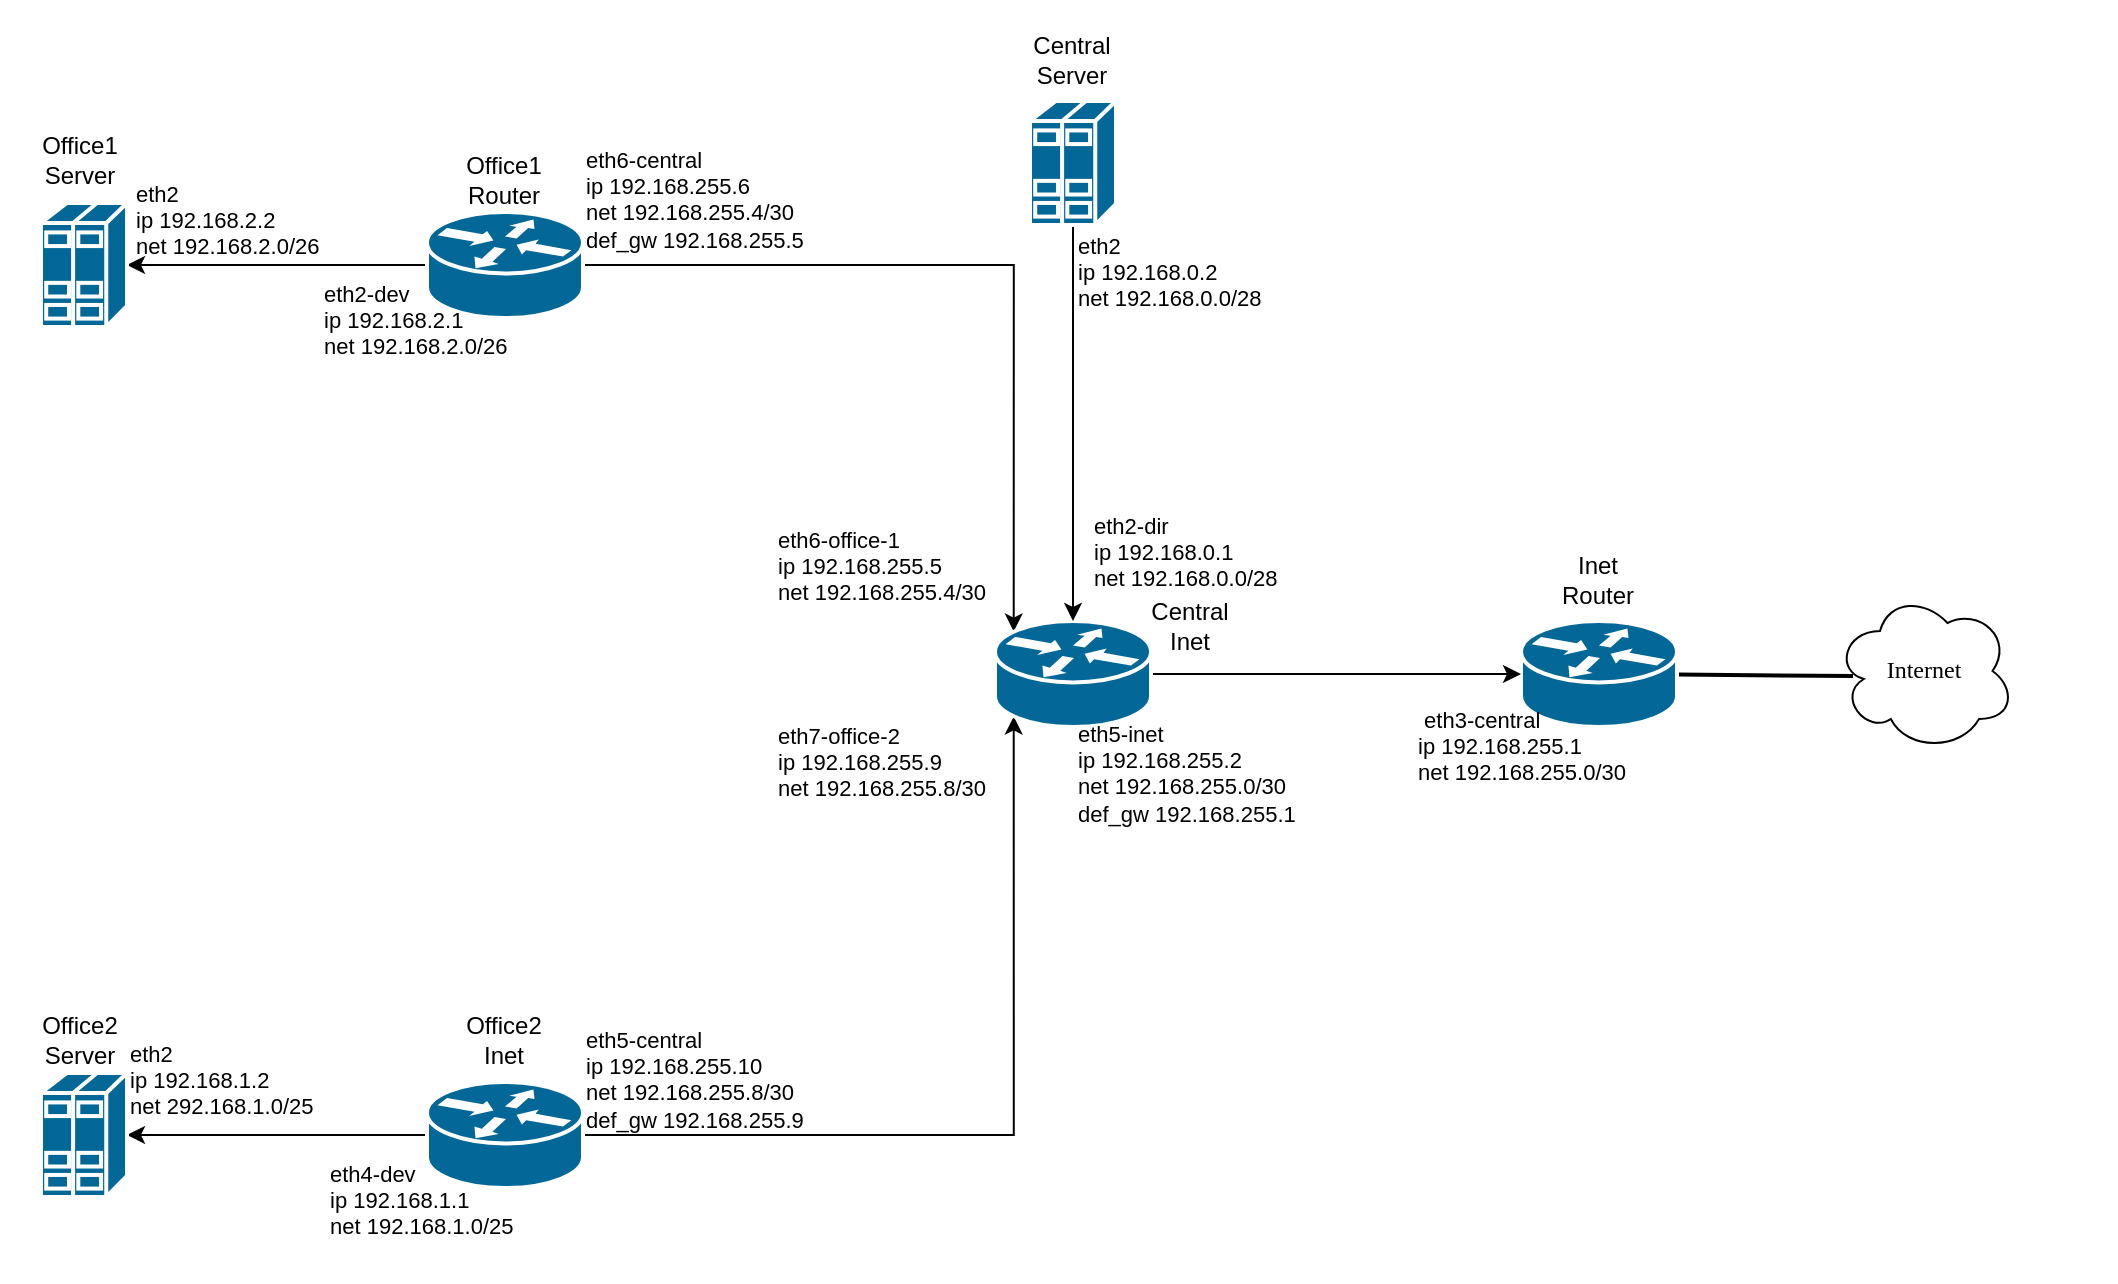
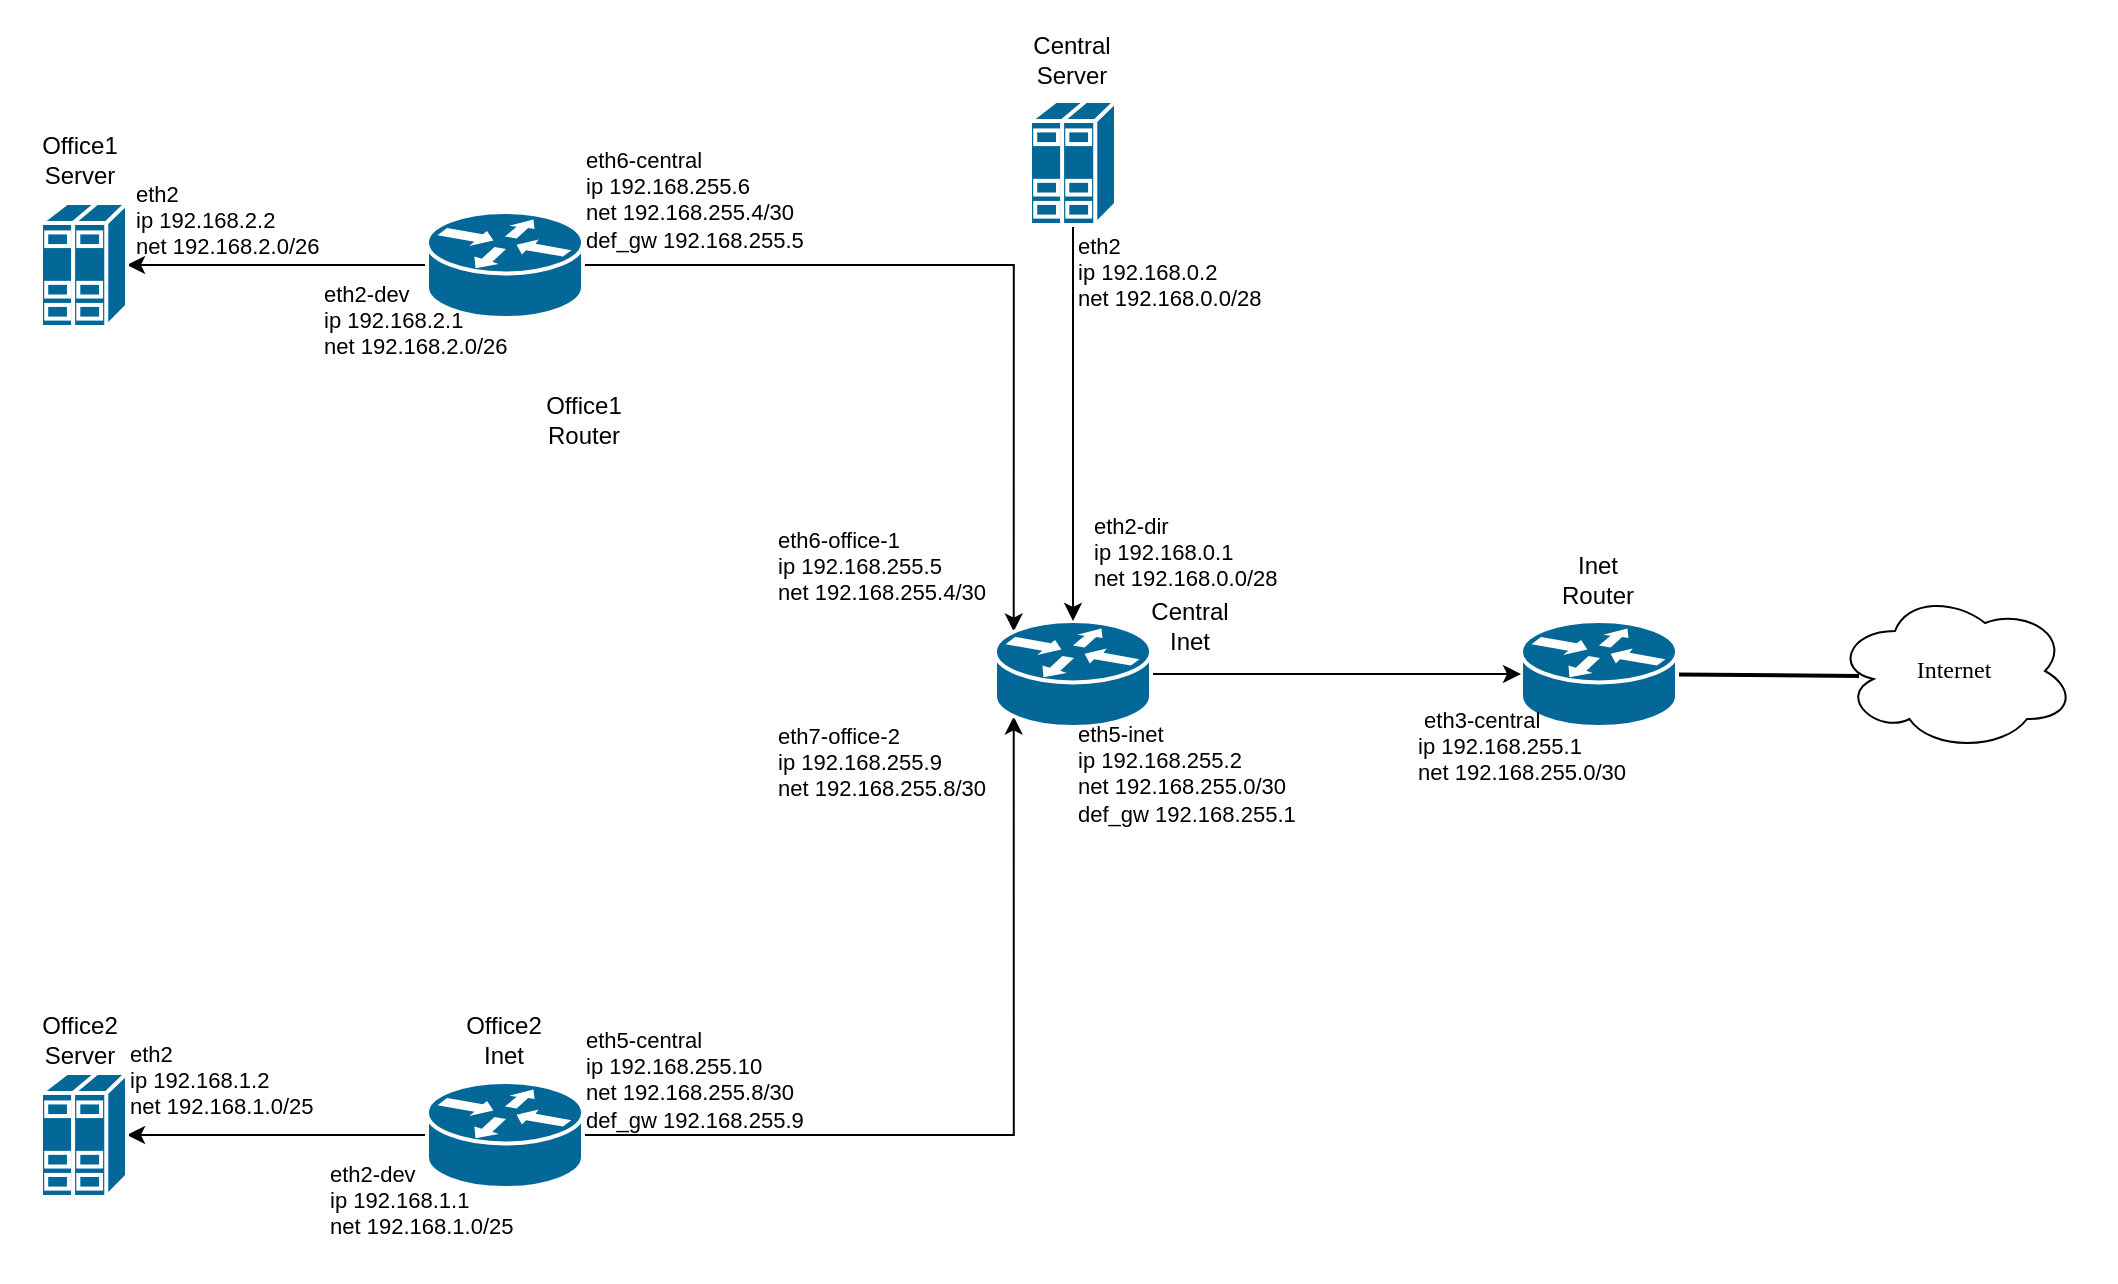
(505, 181) -> (585, 421)
(1925, 671) -> (1955, 671)
(229, 1081) -> (229, 1081)
(429, 1201) -> (429, 1201)
